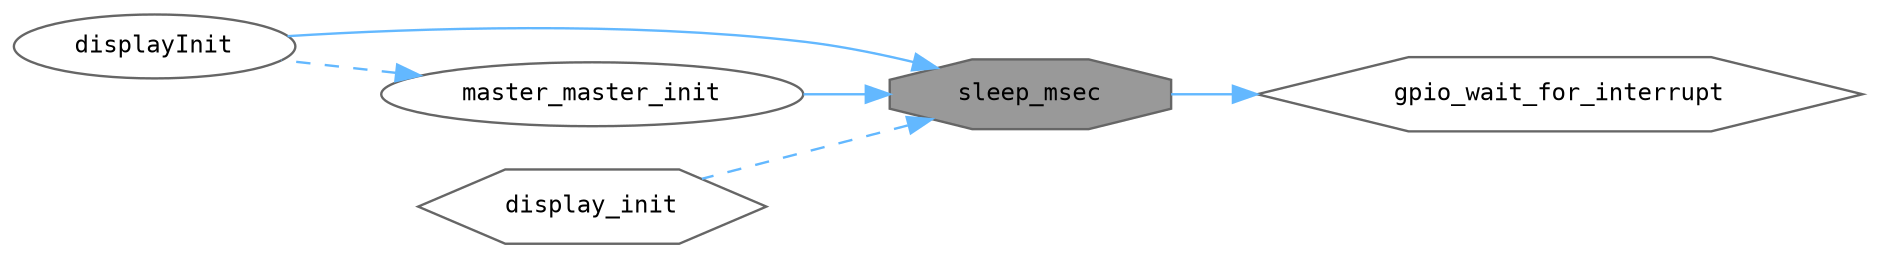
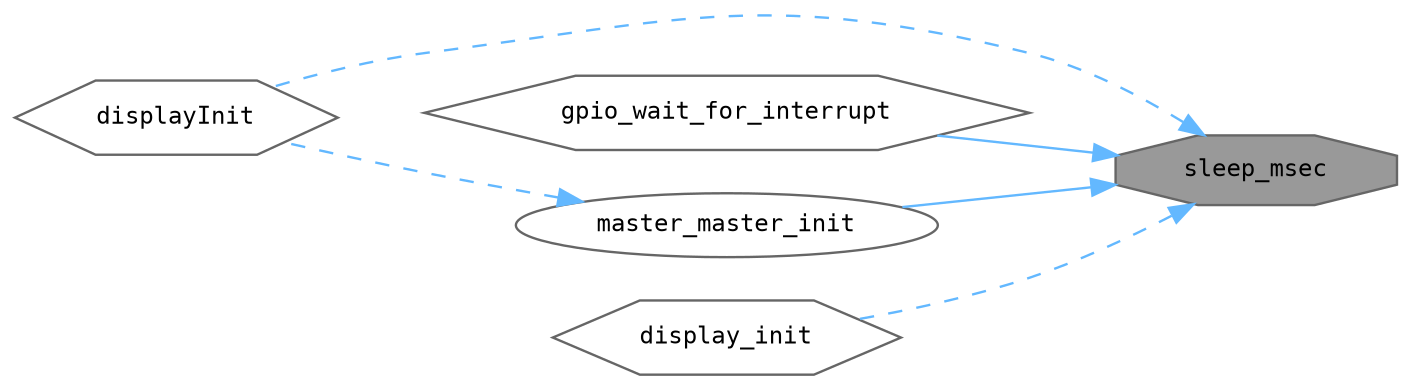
(602, 29) -> (734, 16)
(155, 46) -> (176, 118)
(1202, 94) -> (1015, 144)
